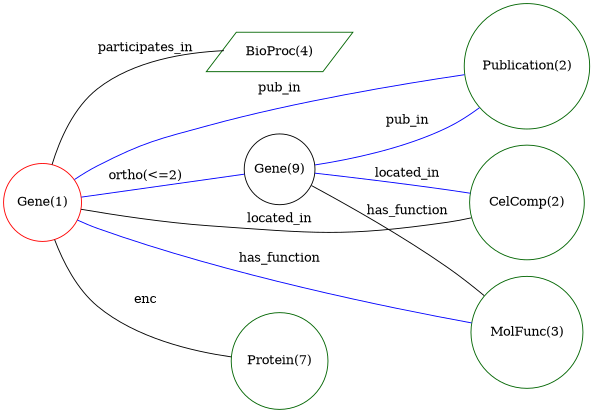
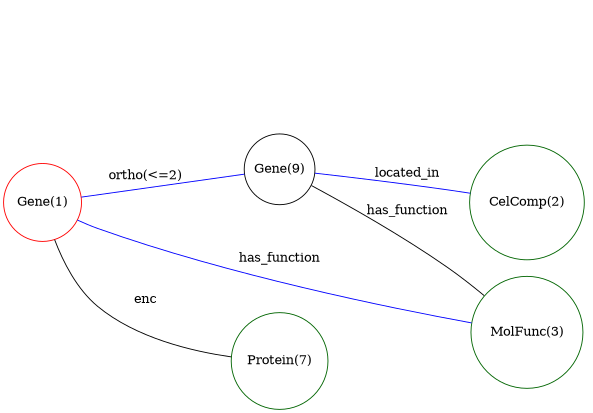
(280, 52) -> none
(527, 66) -> none
(276, 230) -> none
